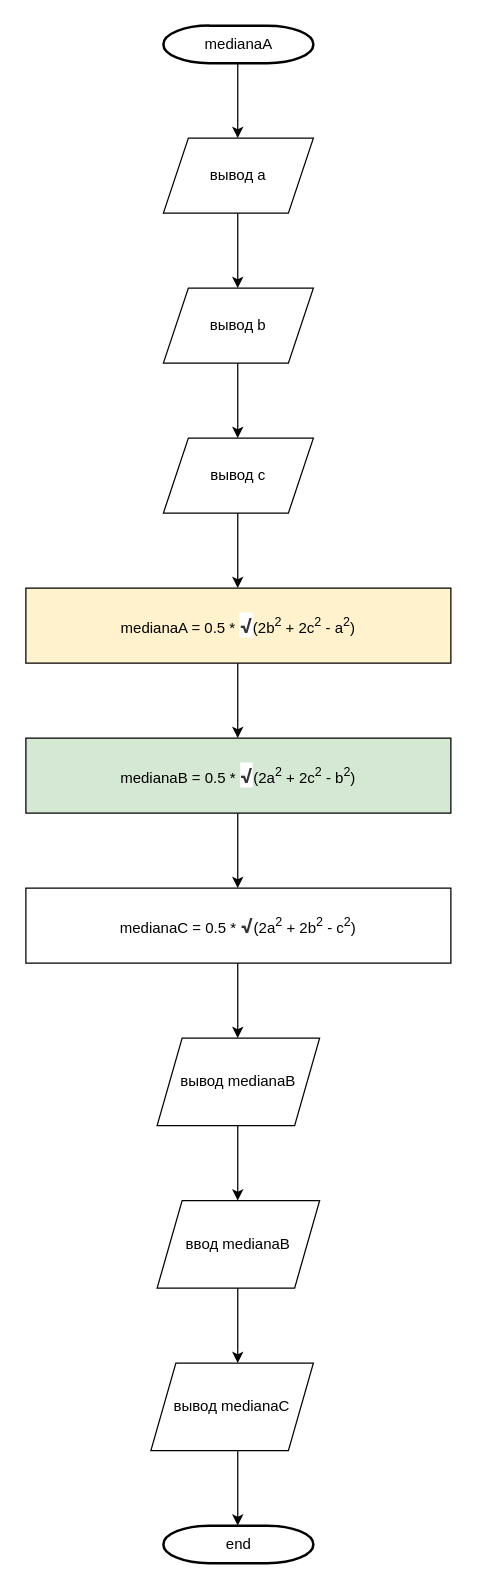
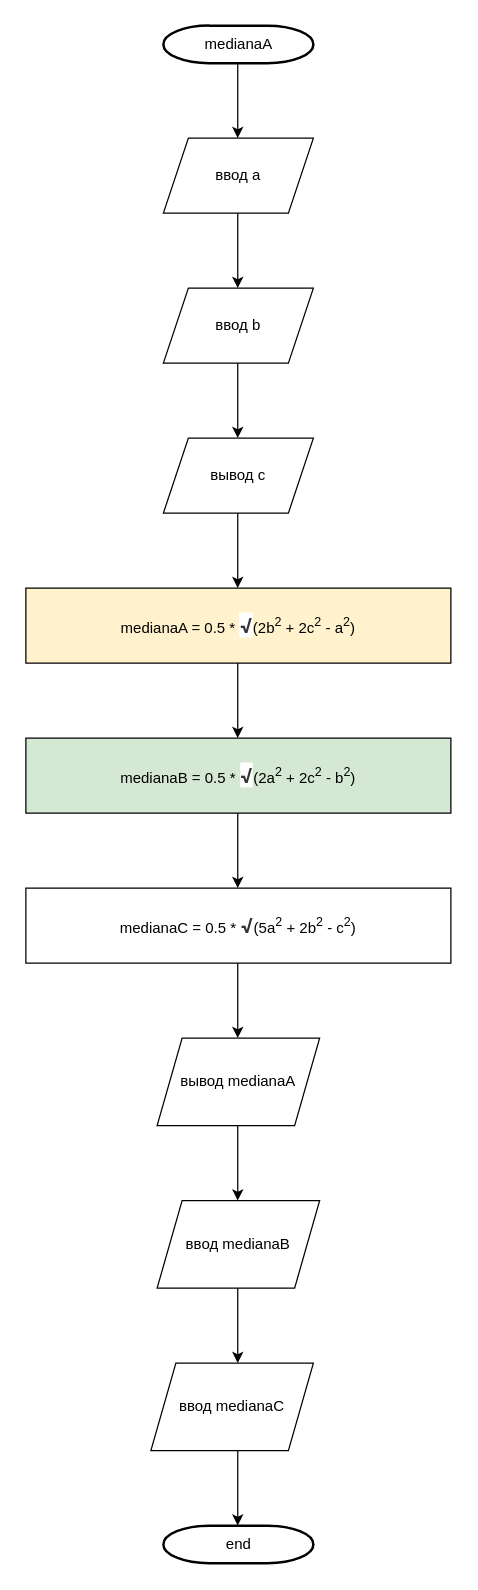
(238, 176) -> (238, 176)
(238, 326) -> (238, 326)
(238, 926) -> (238, 926)
(238, 1082) -> (238, 1082)
(232, 1407) -> (232, 1407)
